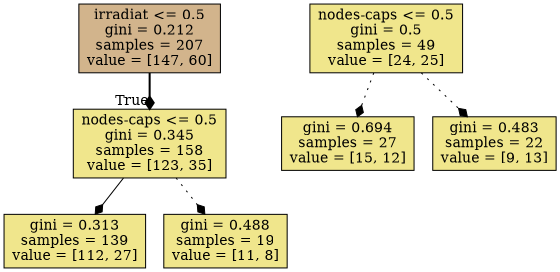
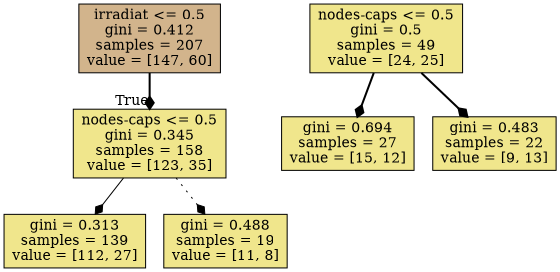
(150, 38) -> (150, 38)
(368, 89) -> (368, 89)
(440, 91) -> (440, 91)
